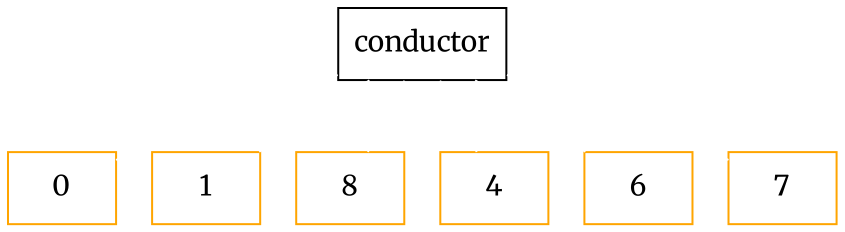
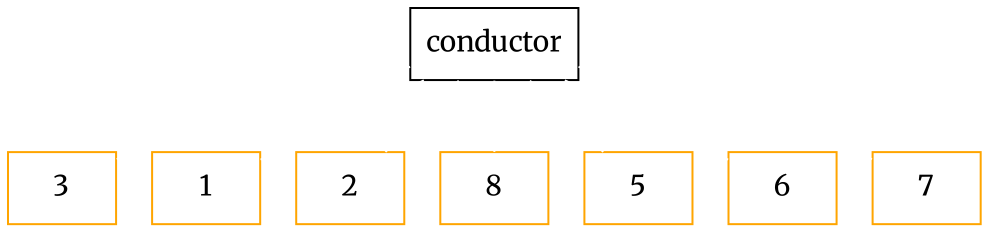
(62, 188) -> (62, 188)
none -> (350, 188)
(494, 188) -> (638, 188)
